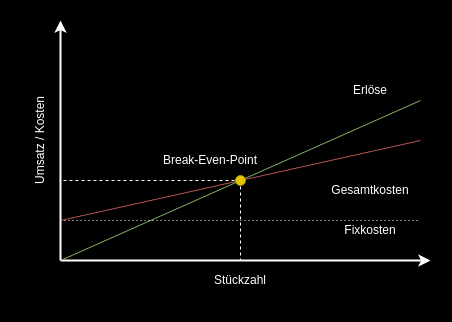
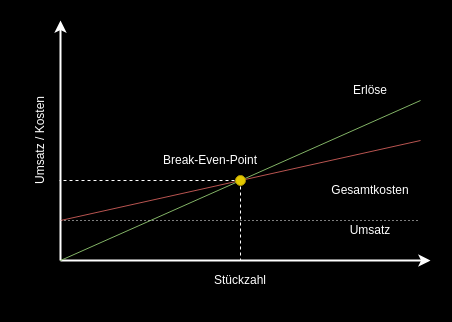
(371, 231) -> (371, 231)
